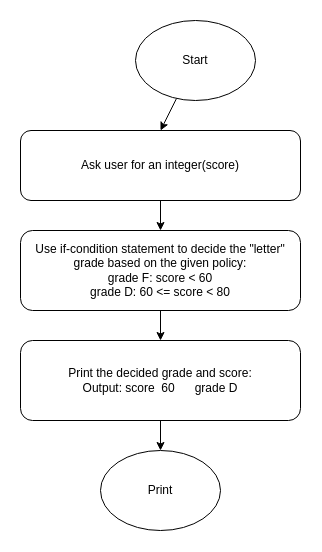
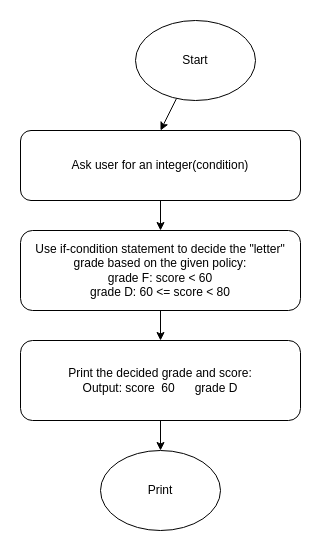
(161, 166) -> (161, 166)
